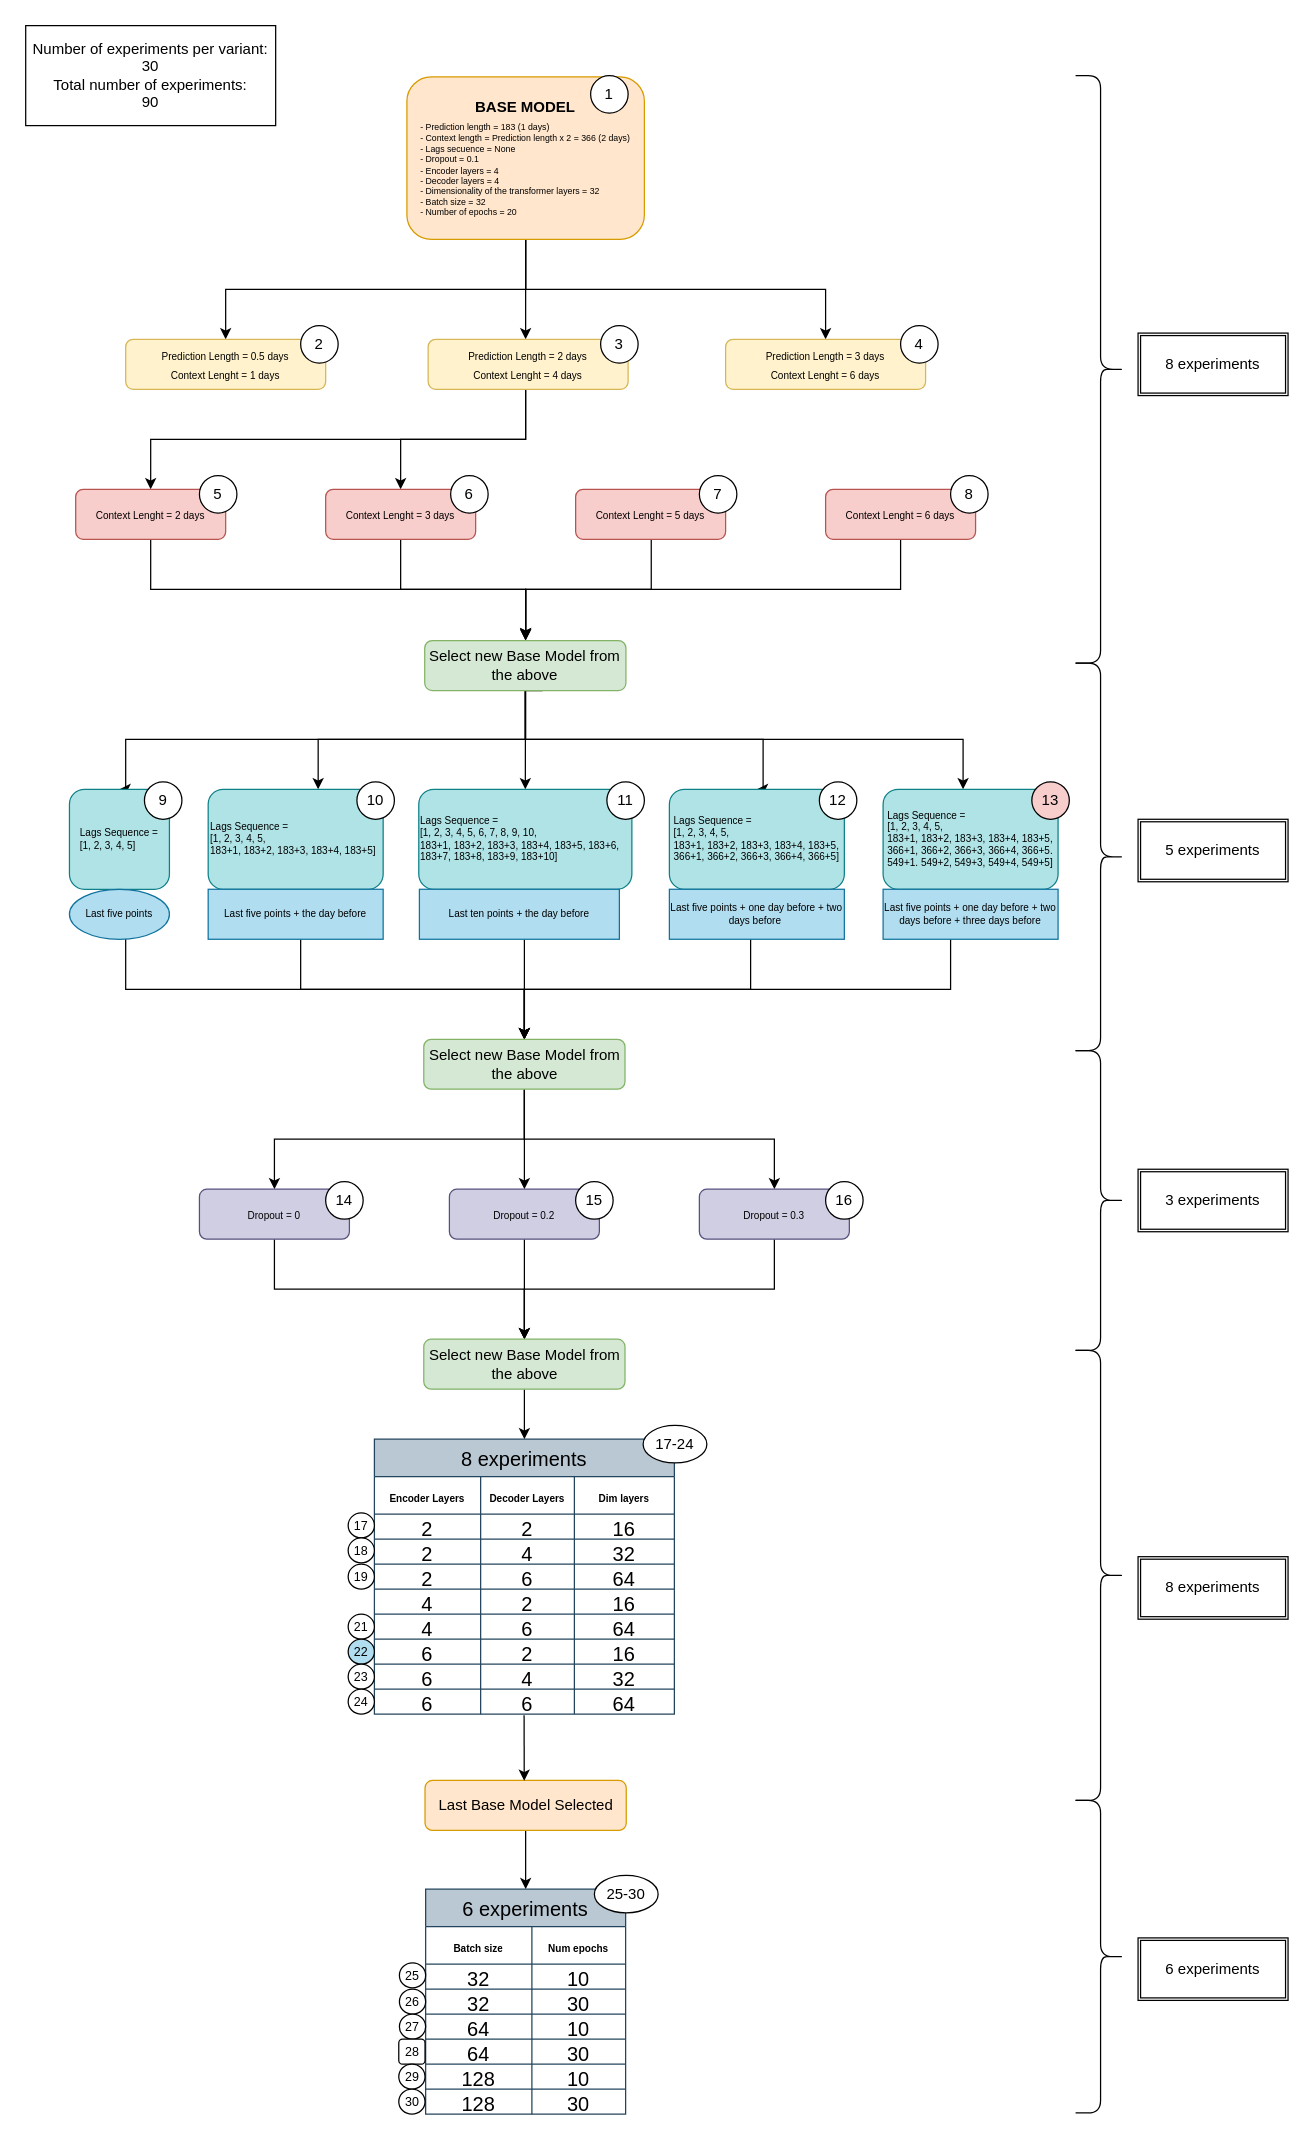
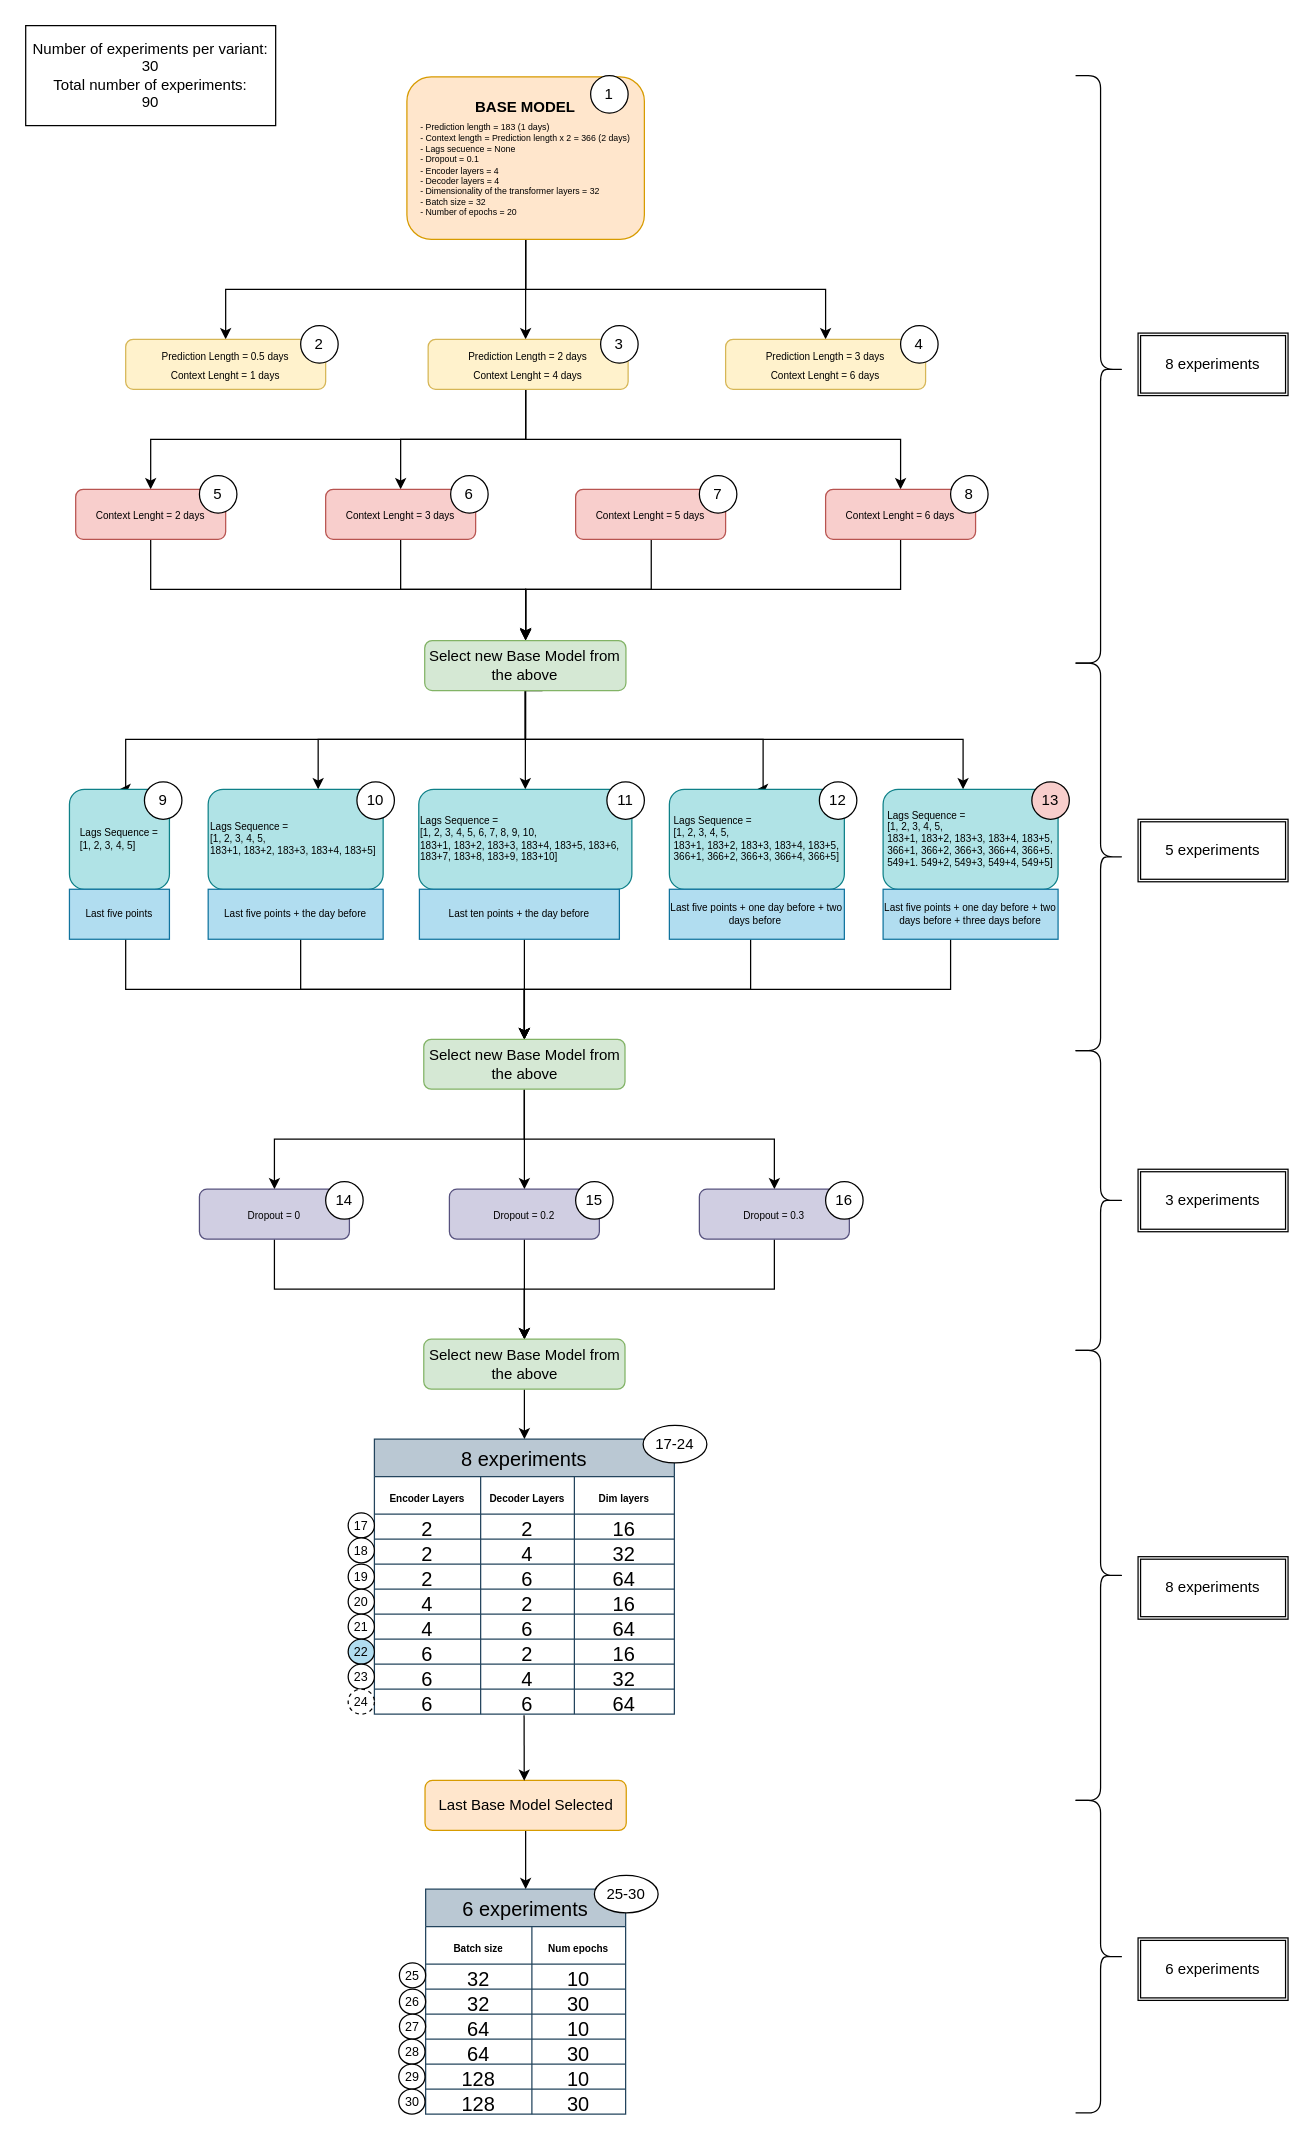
none -> (735, 439)
(119, 914) -> (119, 914)
none -> (361, 1602)
(361, 1702) -> (361, 1702)
(412, 2052) -> (412, 2052)
